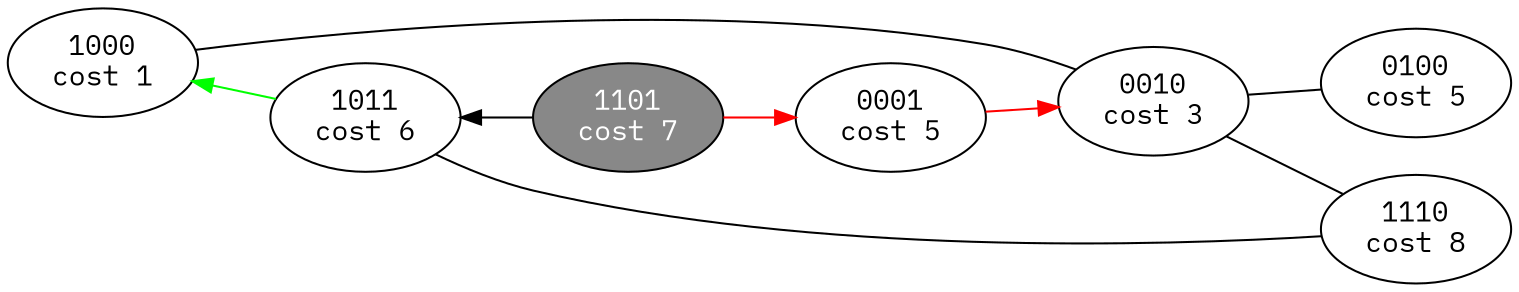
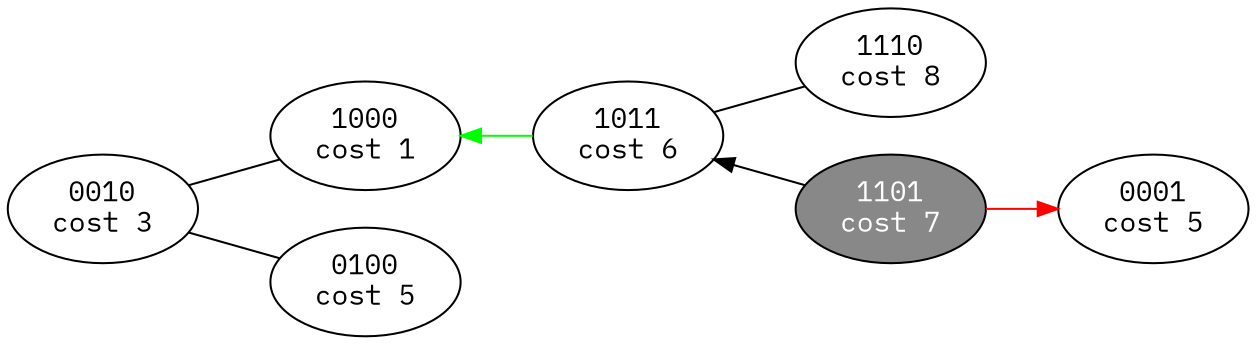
(1012, 110) -> none
(1285, 165) -> none
